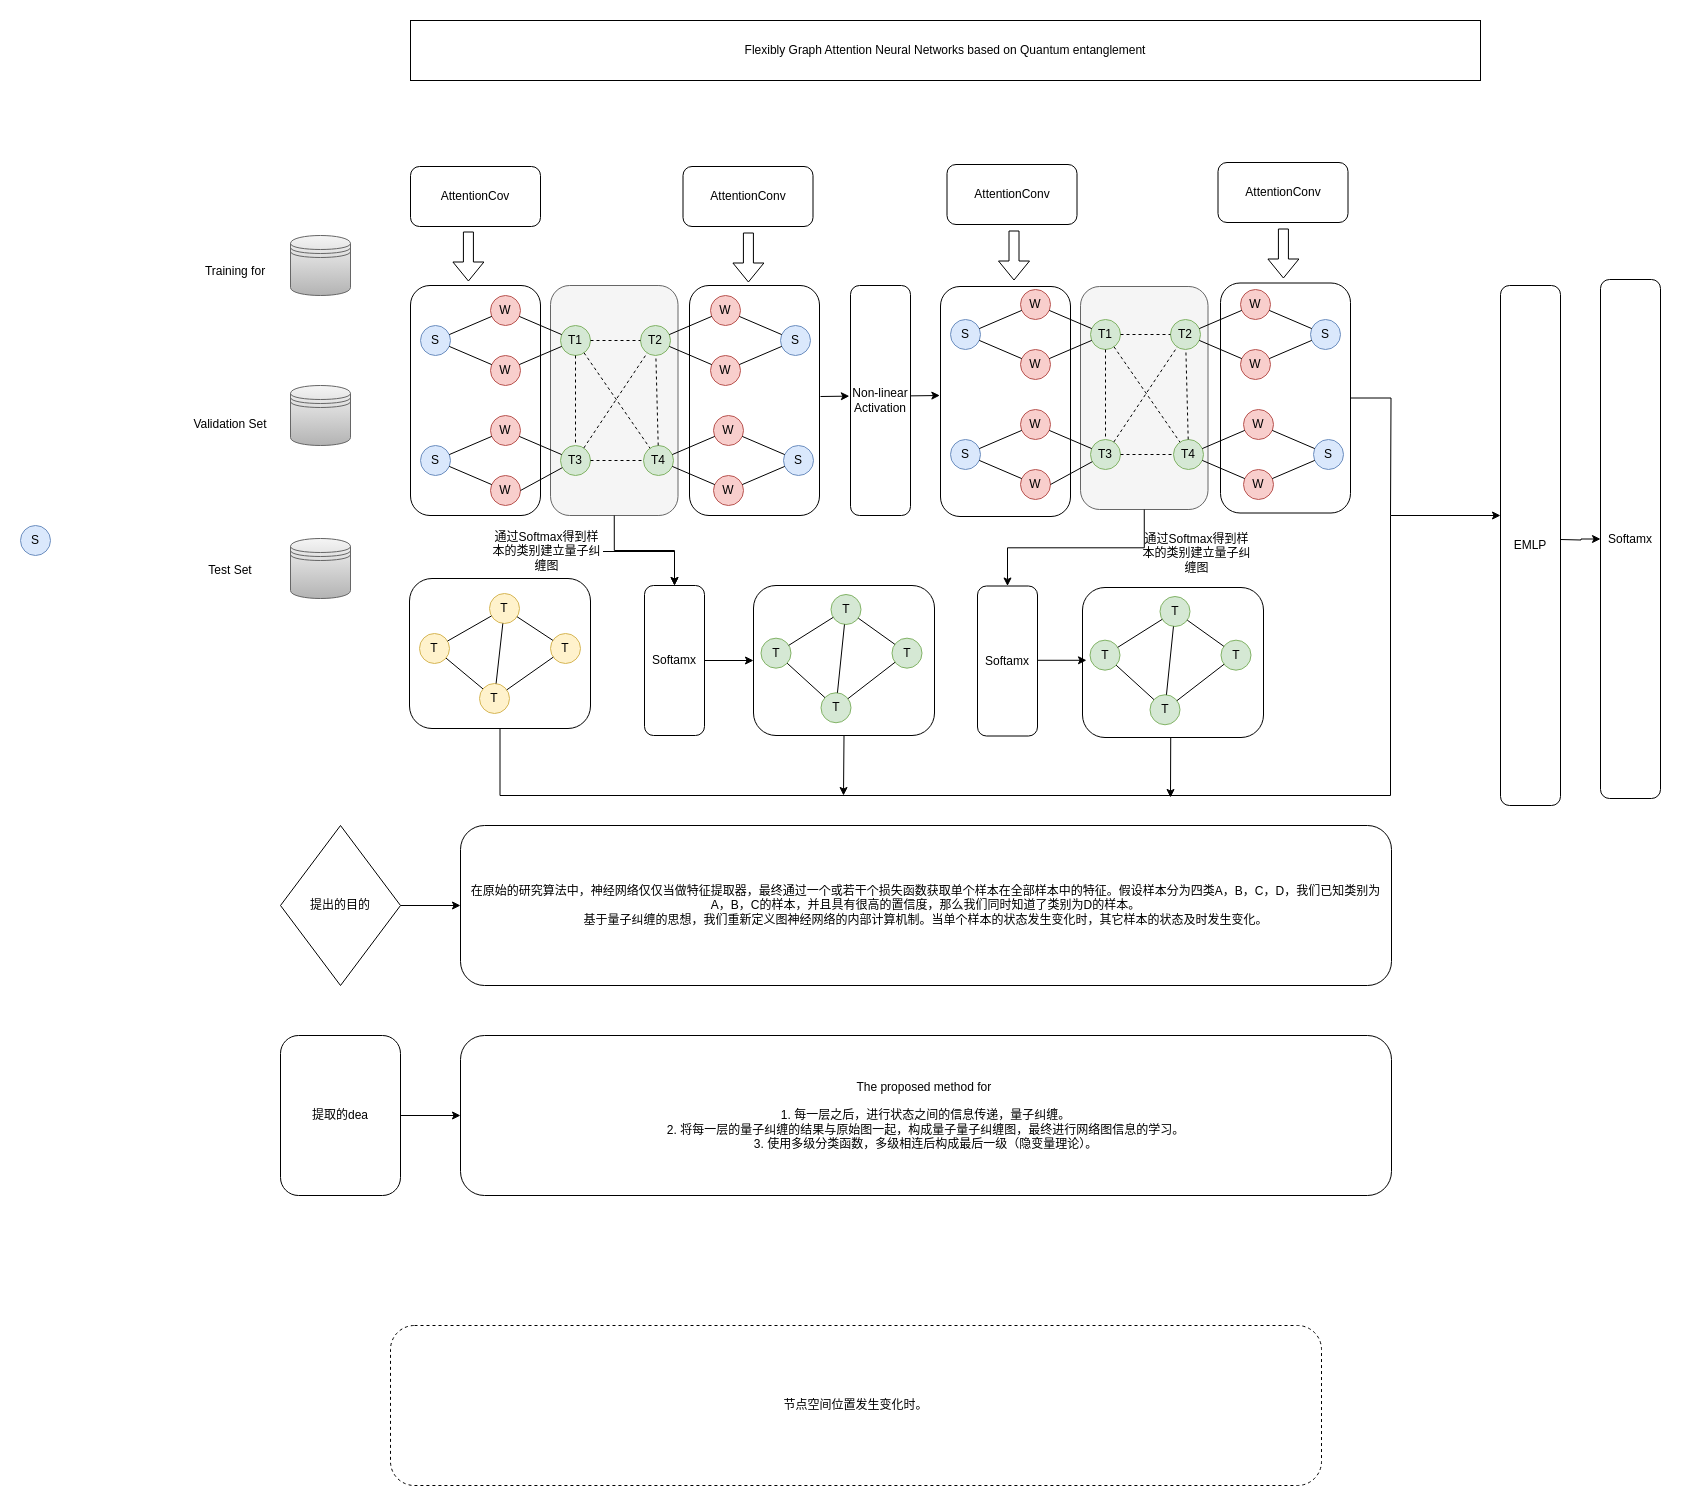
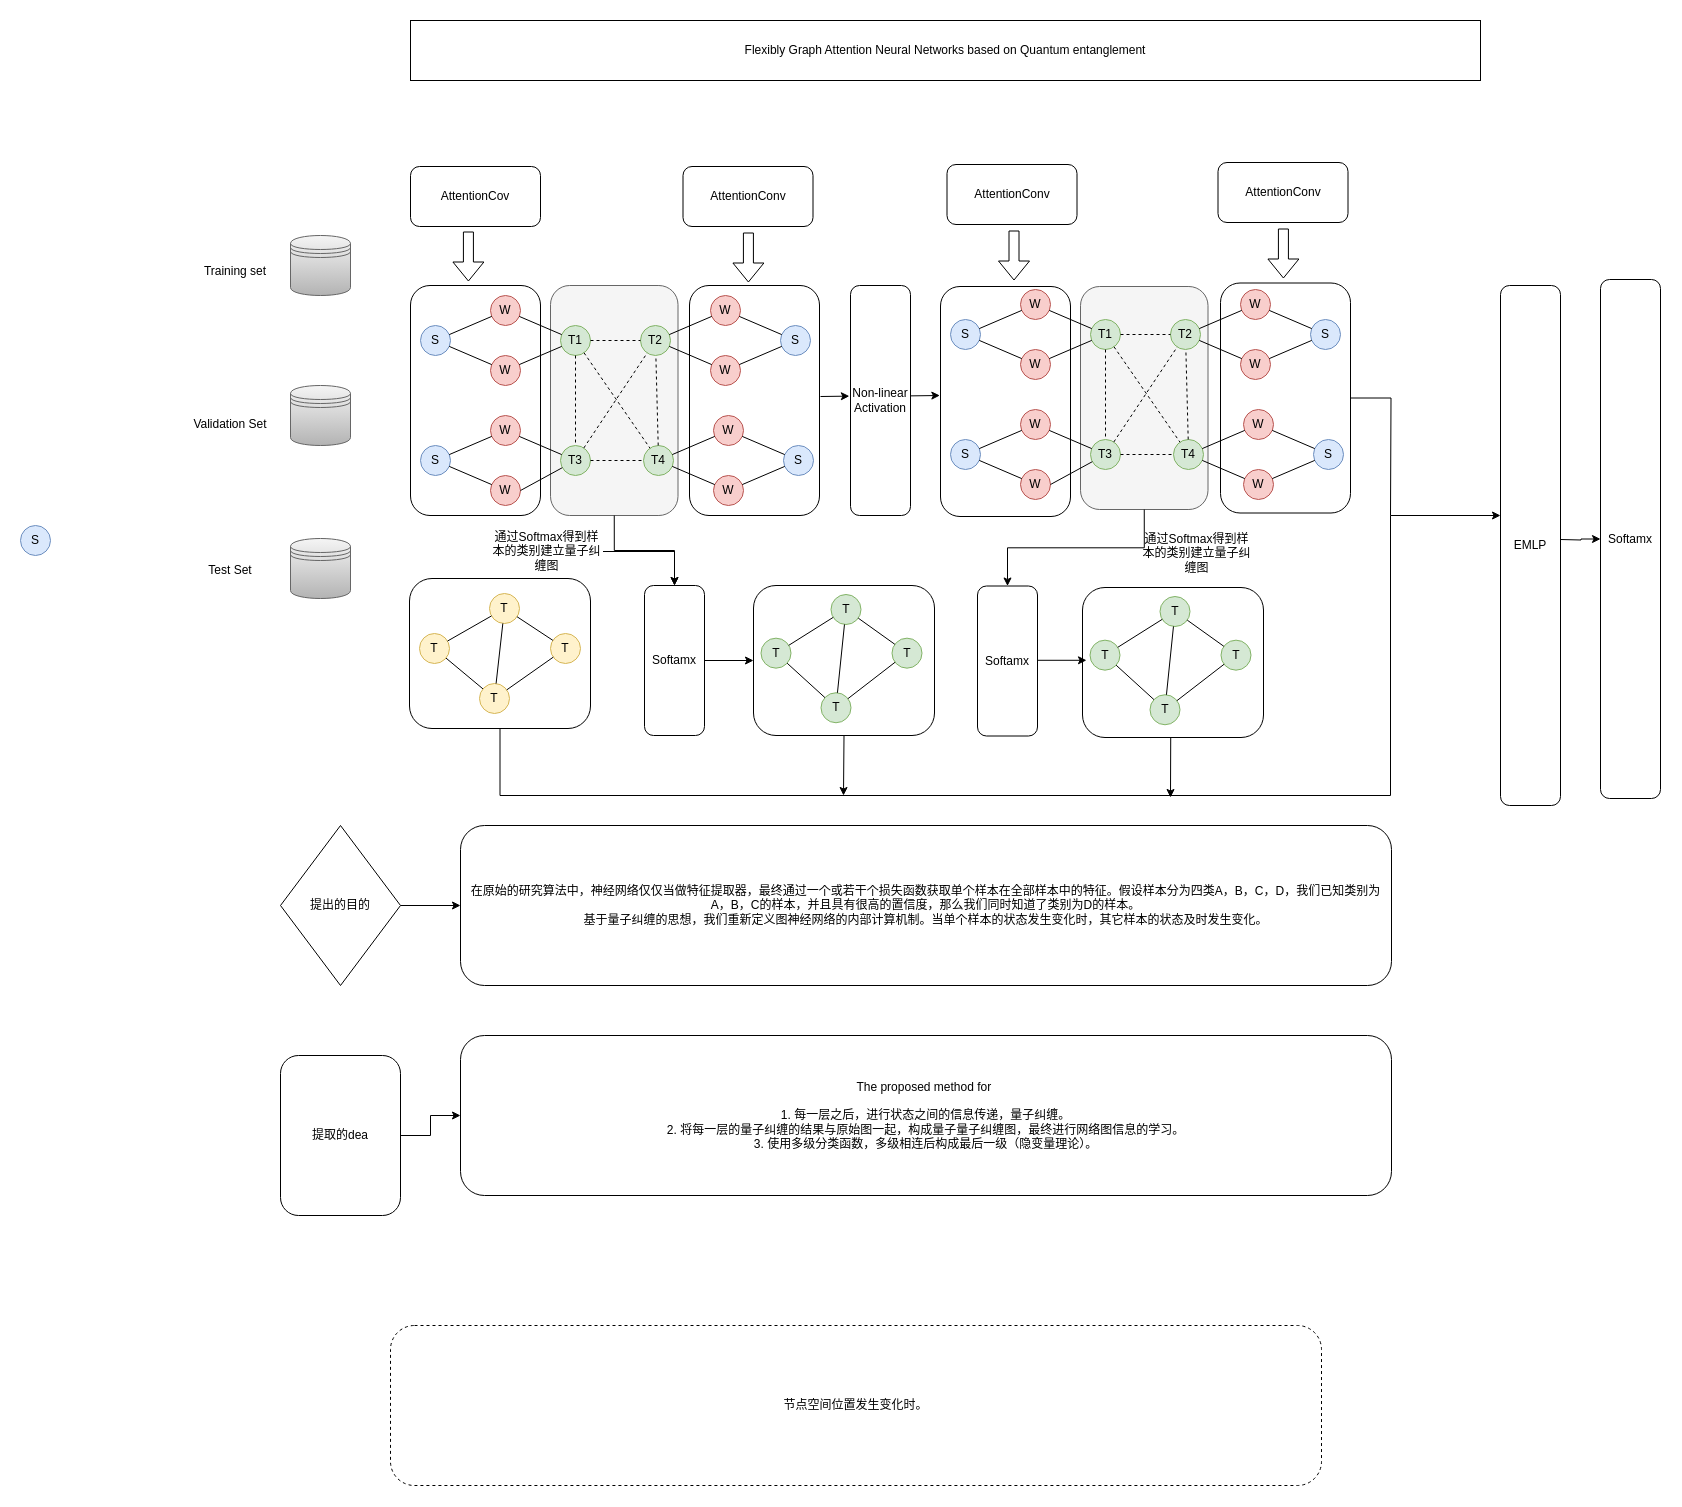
(236, 272) -> (236, 272)
(341, 1116) -> (341, 1136)
